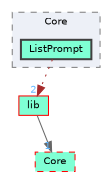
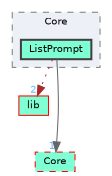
(43, 129) -> (58, 101)
